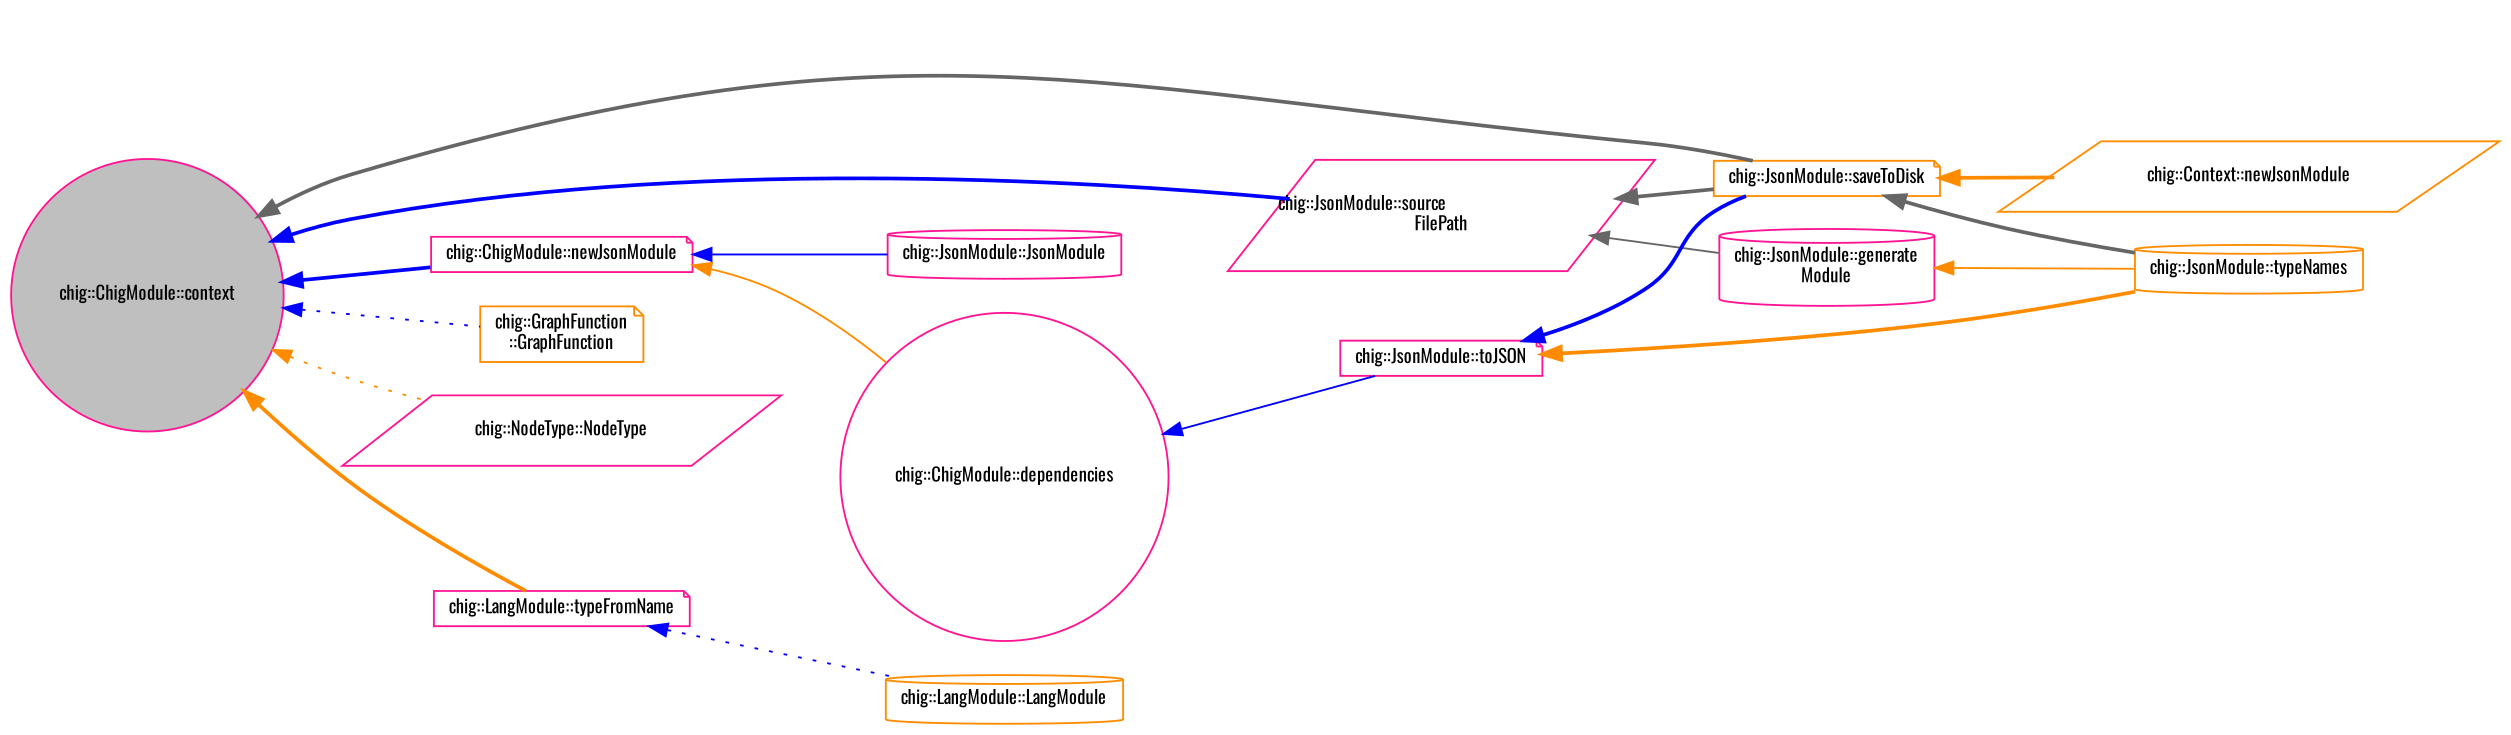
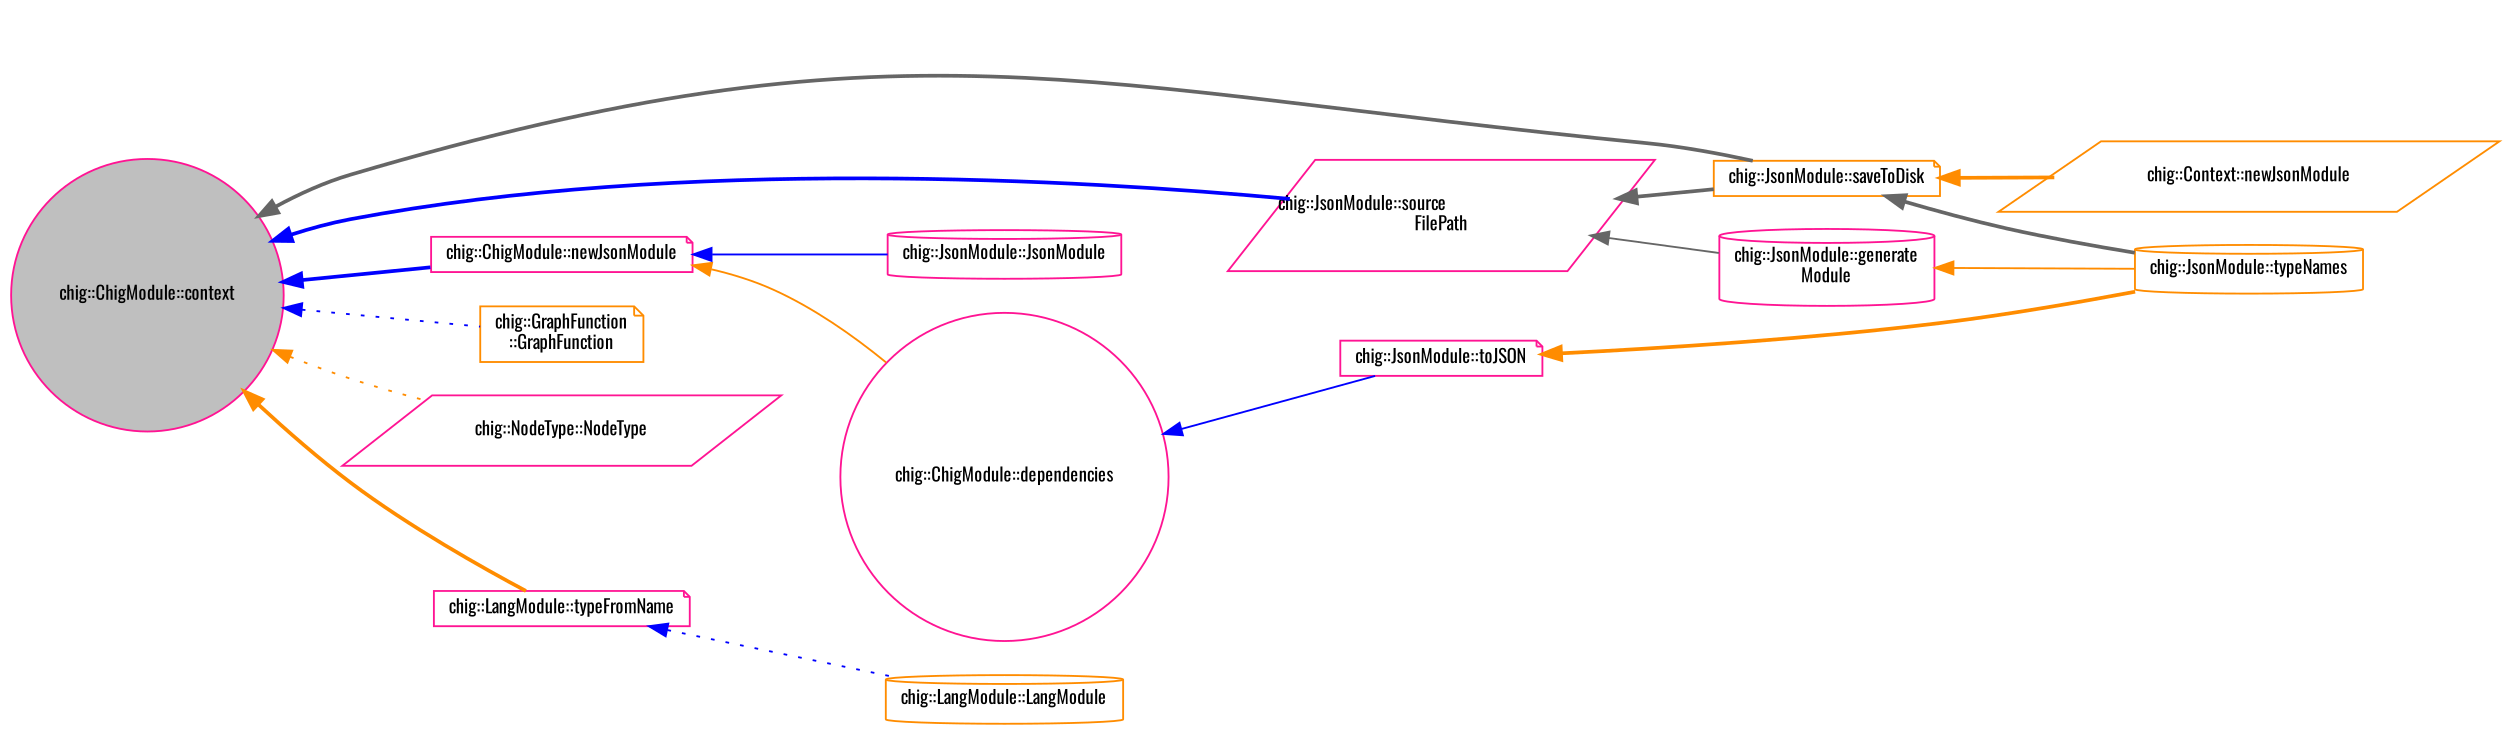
(1656, 281) -> none
